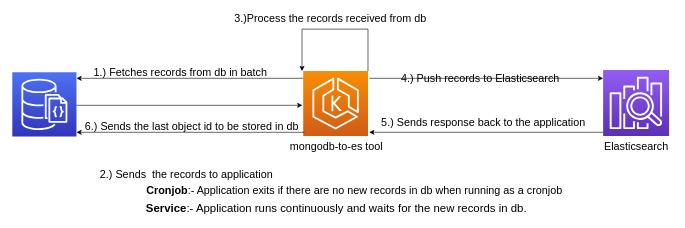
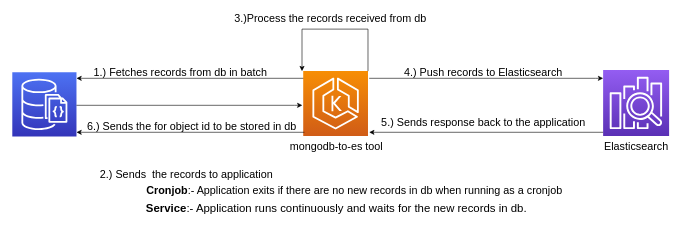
(480, 78) -> (483, 72)
(192, 126) -> (192, 126)
